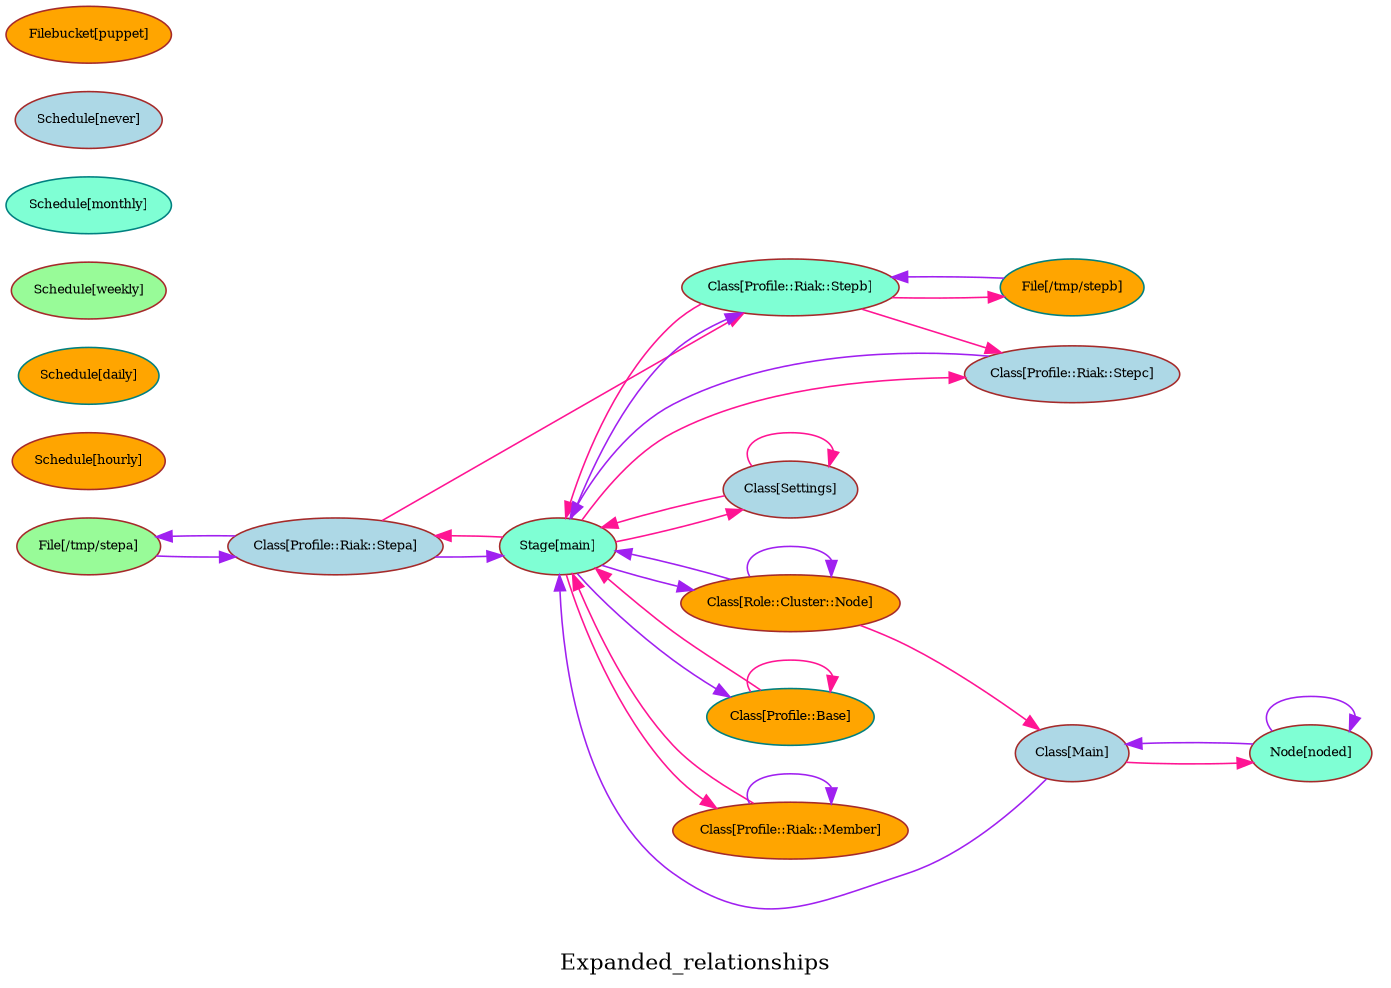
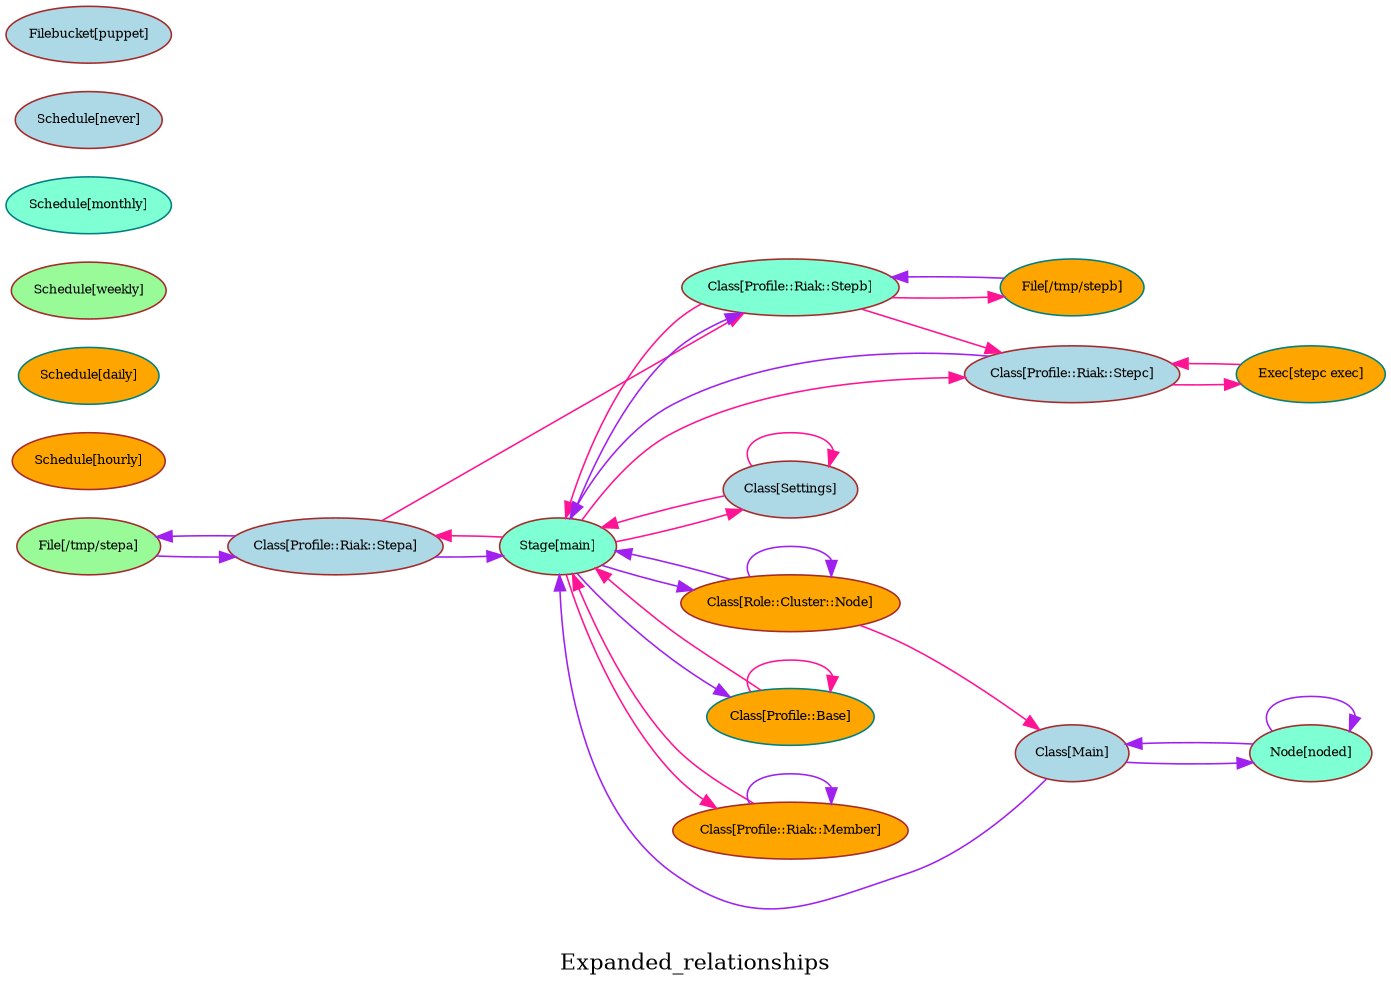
(89, 35) -> (89, 35)
none -> (1311, 374)
(1182, 764) -> (1182, 764)
